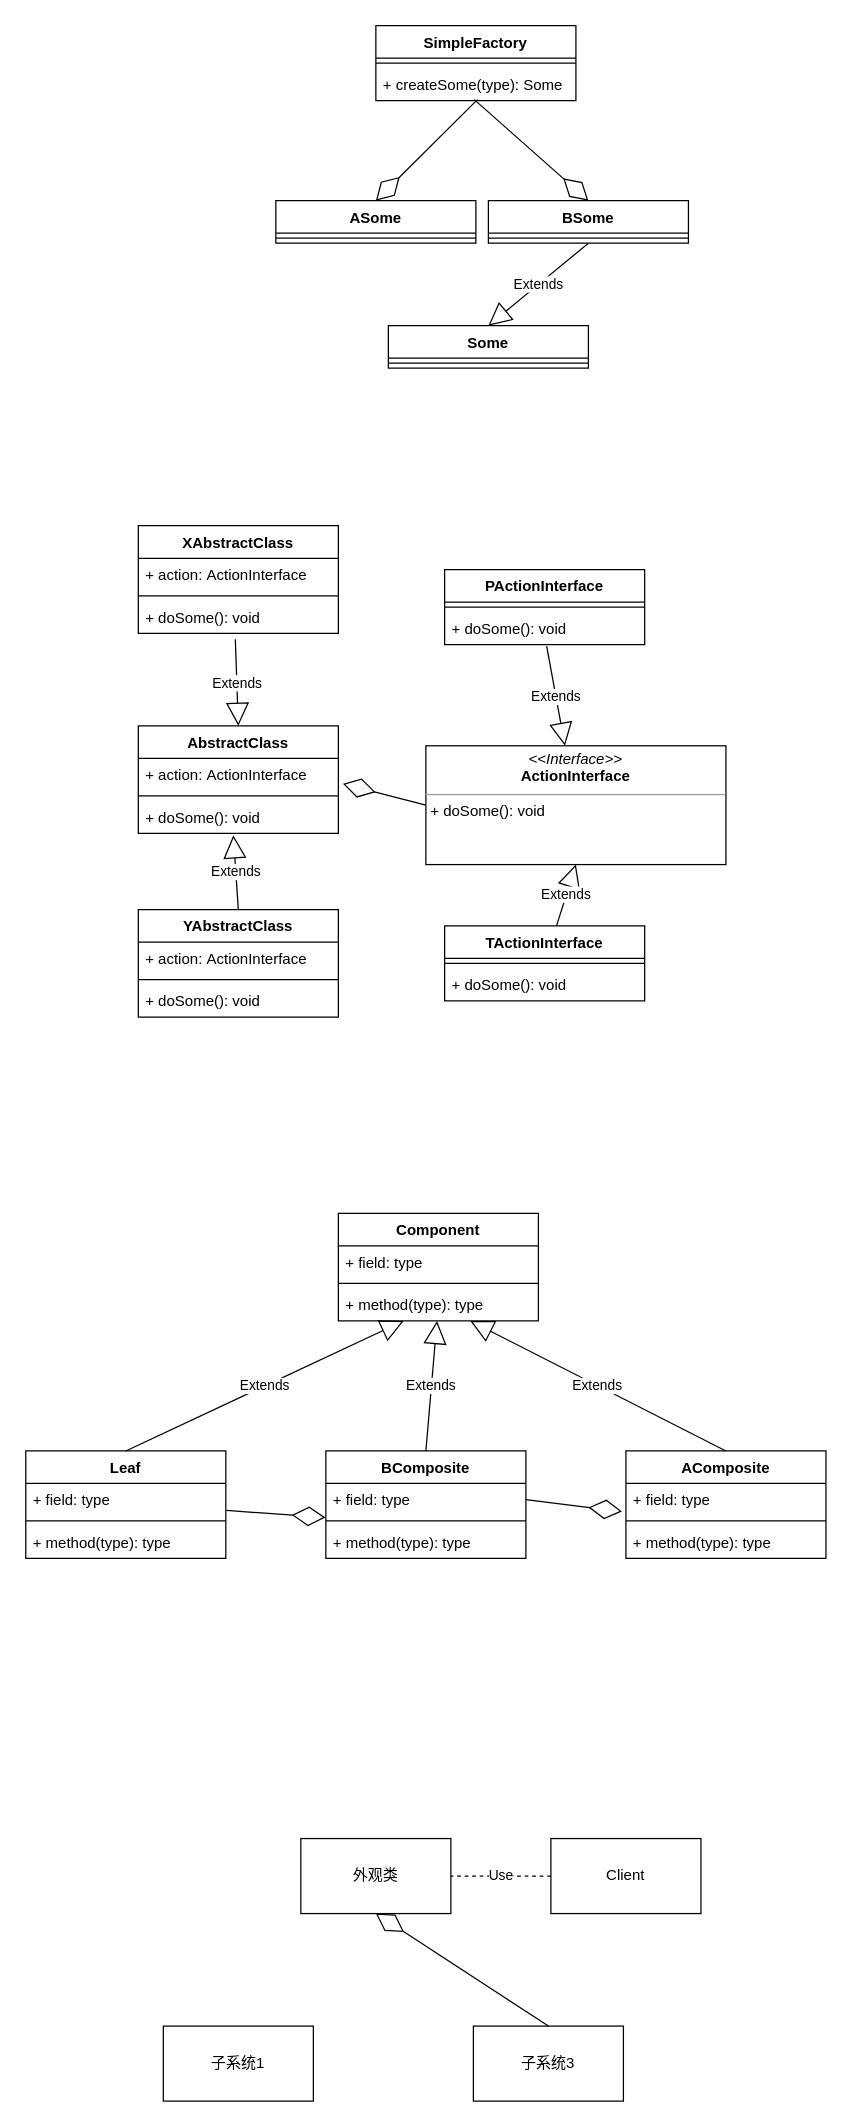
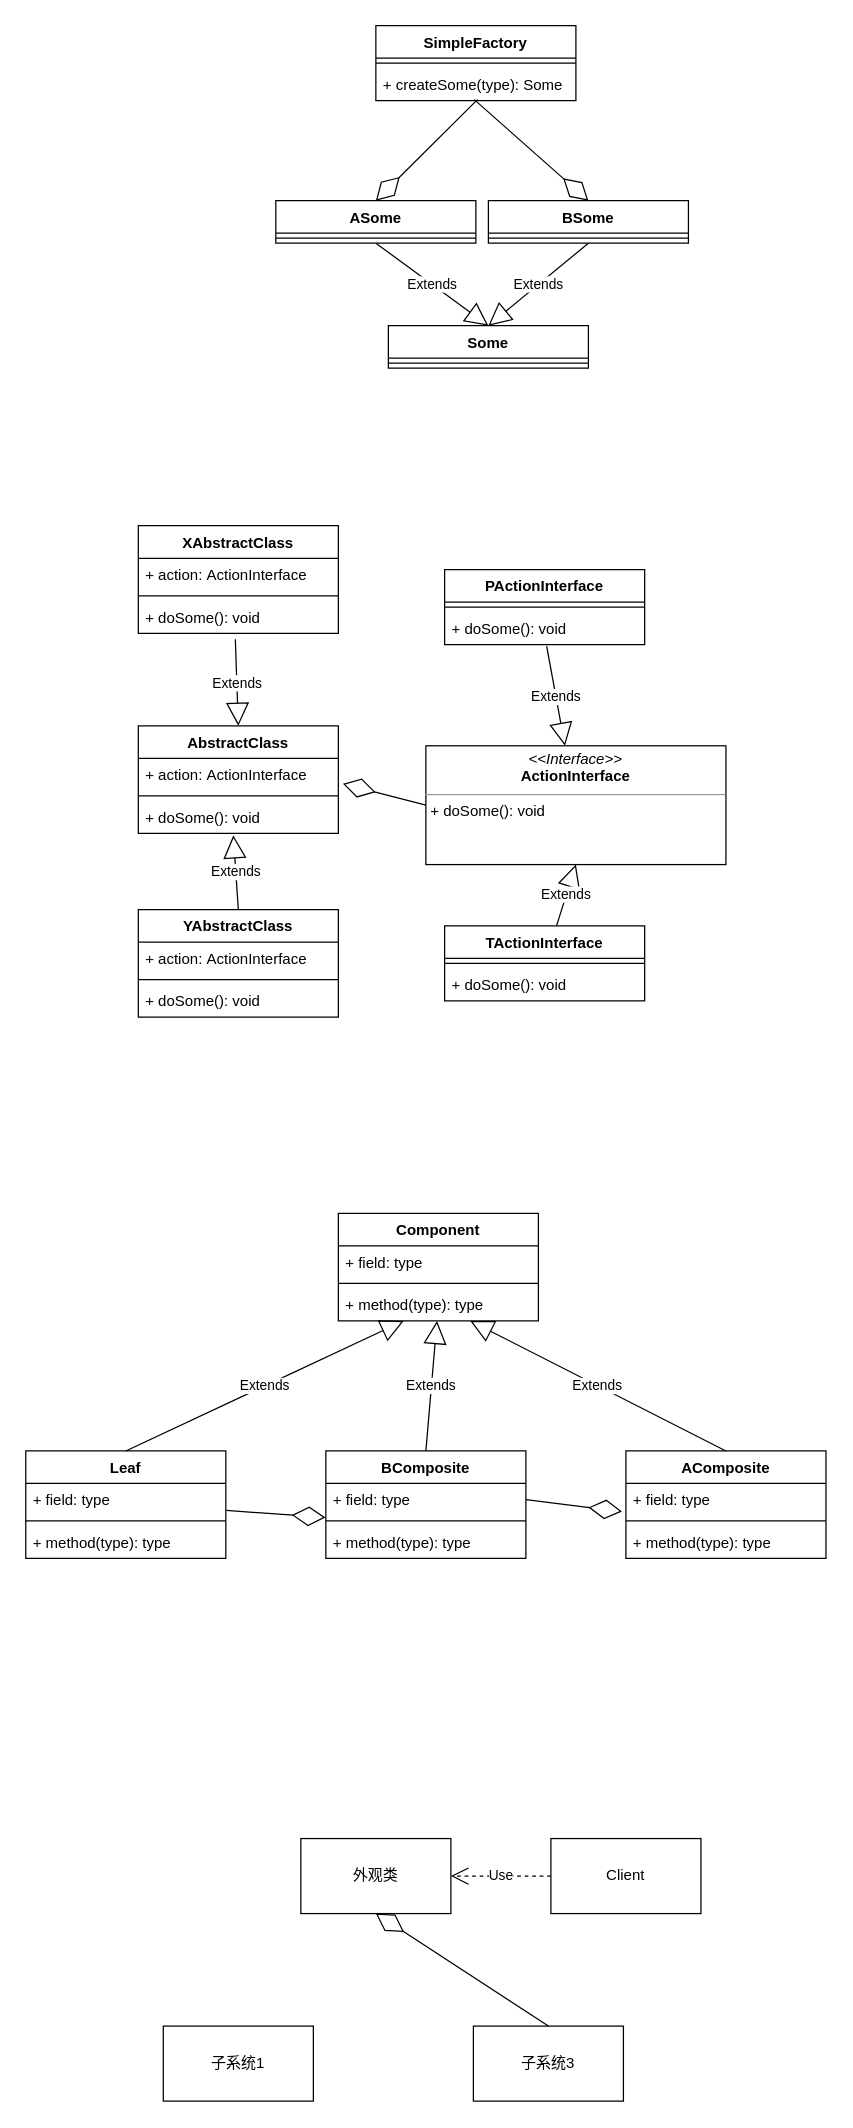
none -> (424, 279)
(456, 1876) -> (457, 1876)
